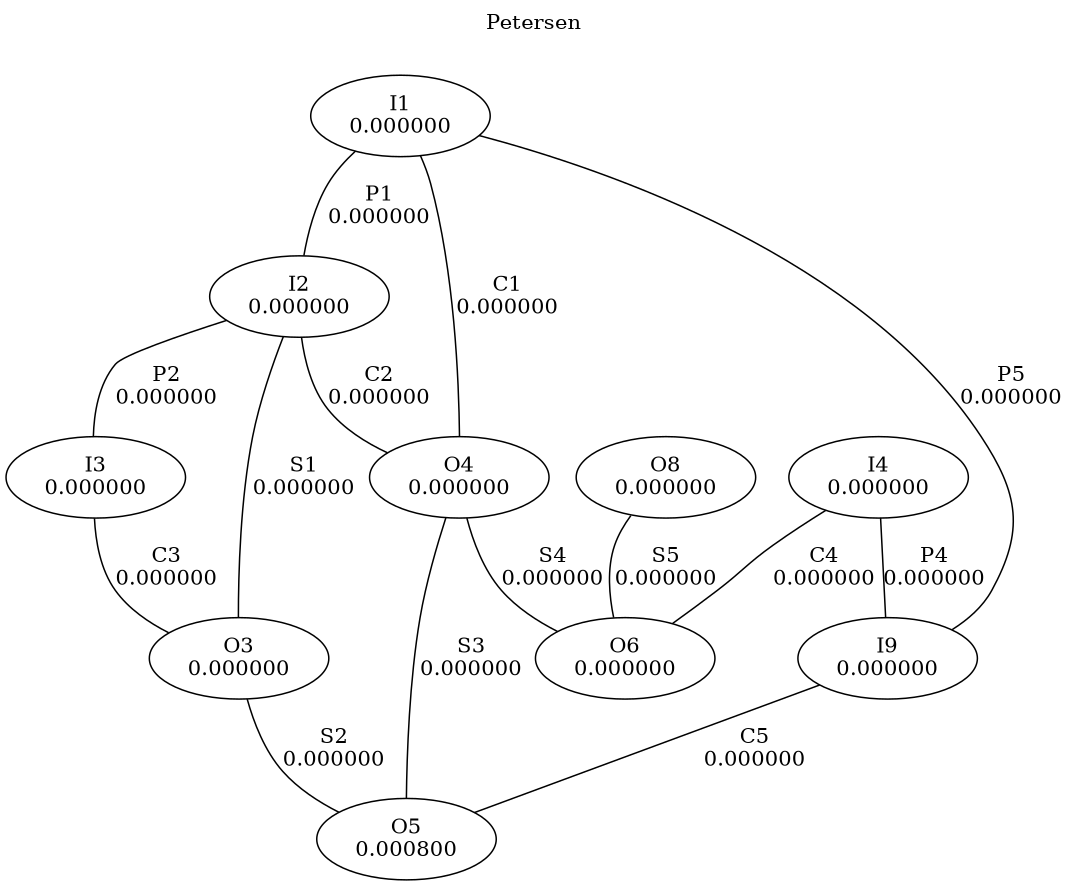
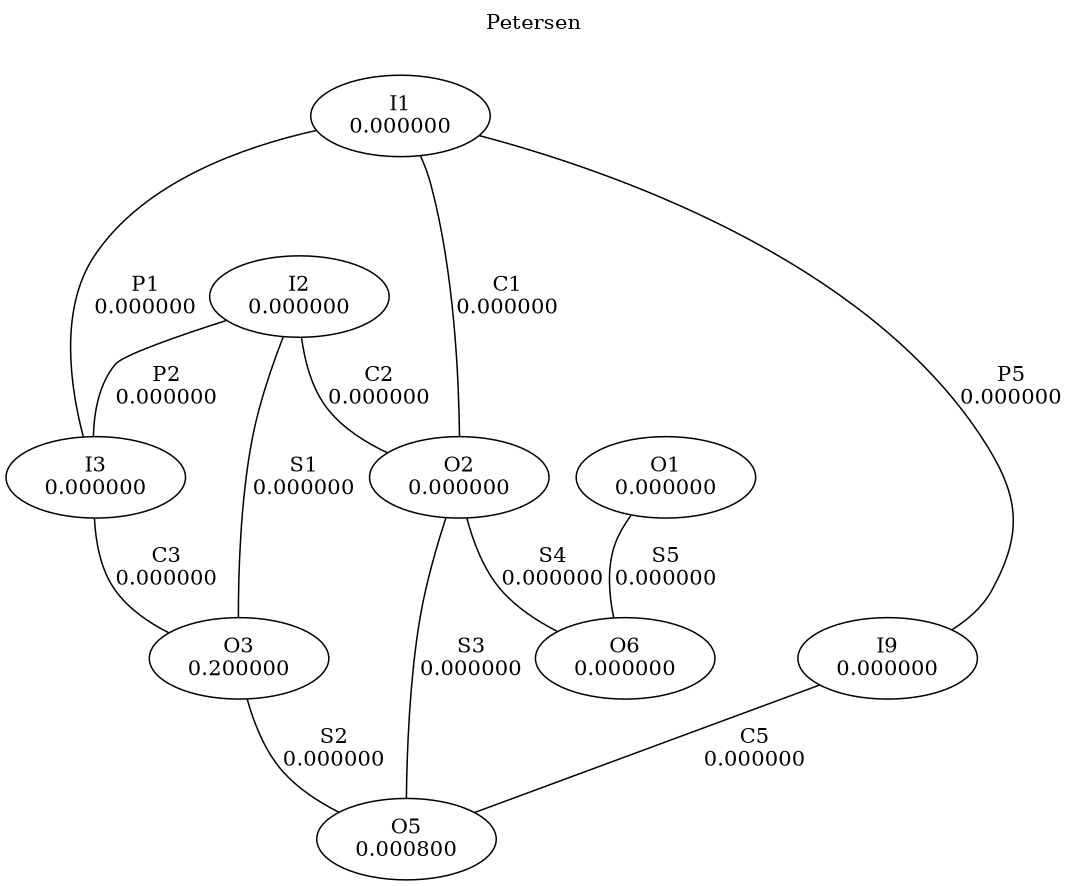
(320, 199) -> (118, 227)
(459, 477) -> (459, 477)
(666, 477) -> (666, 477)
(879, 477) -> none
(239, 658) -> (239, 658)
